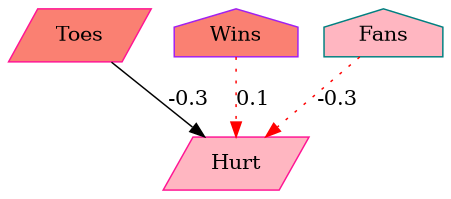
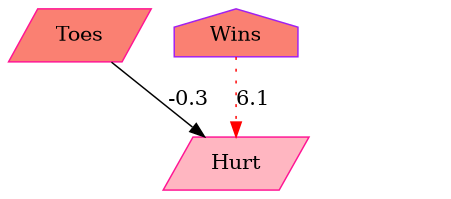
(383, 35) -> none
(253, 99) -> (253, 99)
